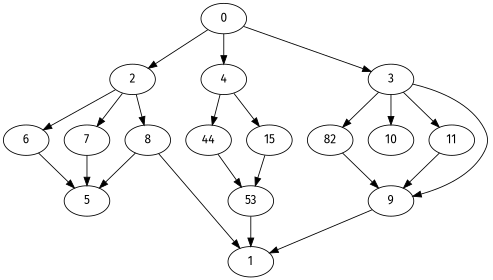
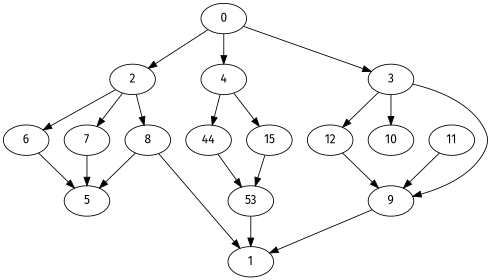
(418, 107) -> none
(330, 140) -> (330, 140)
